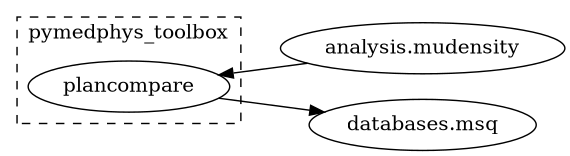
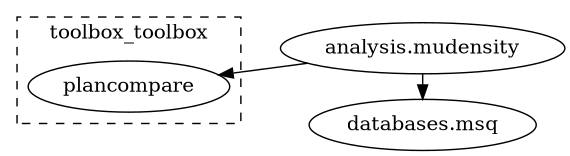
(129, 33) -> (129, 33)
(264, 104) -> (423, 79)
